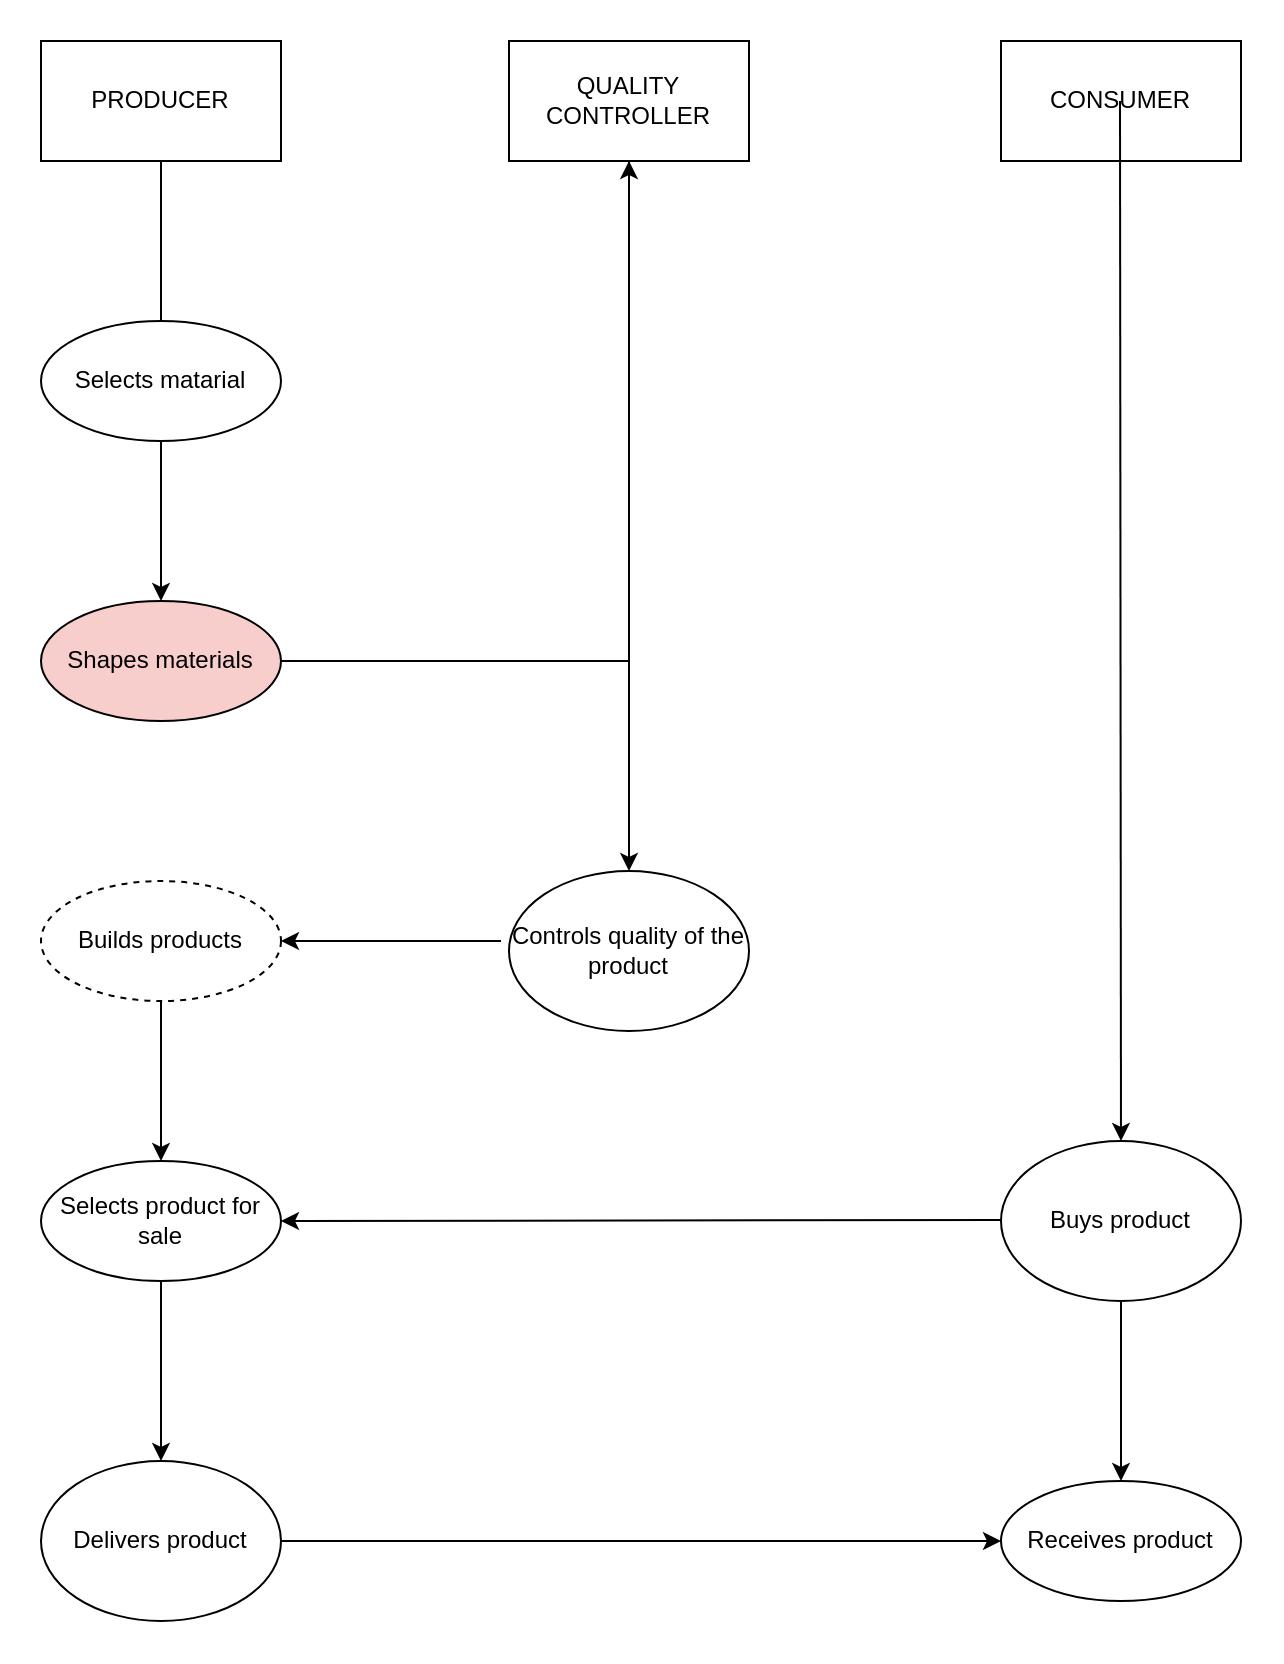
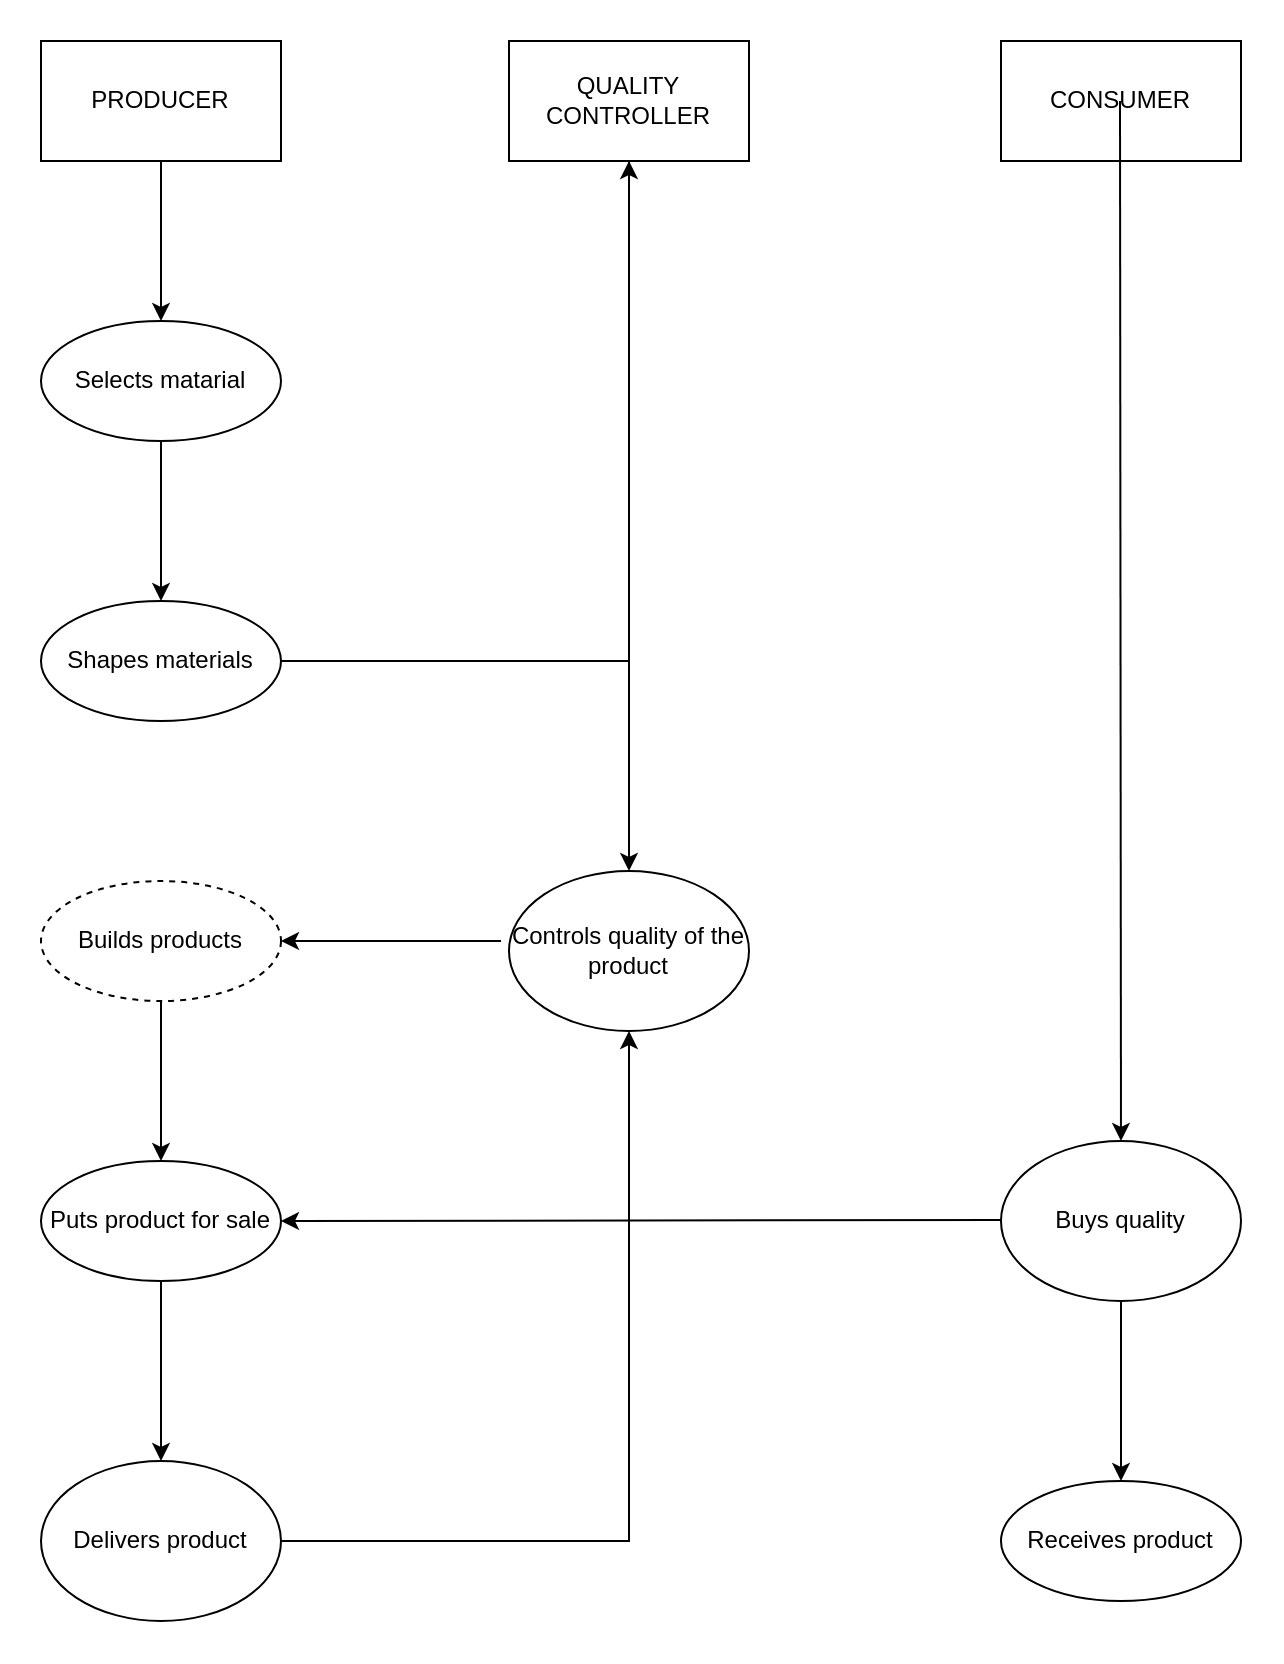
(161, 311) -> (161, 306)
(161, 661) -> (161, 661)
(161, 1221) -> (161, 1221)
(1121, 1221) -> (1121, 1221)
(807, 1541) -> (629, 1294)
